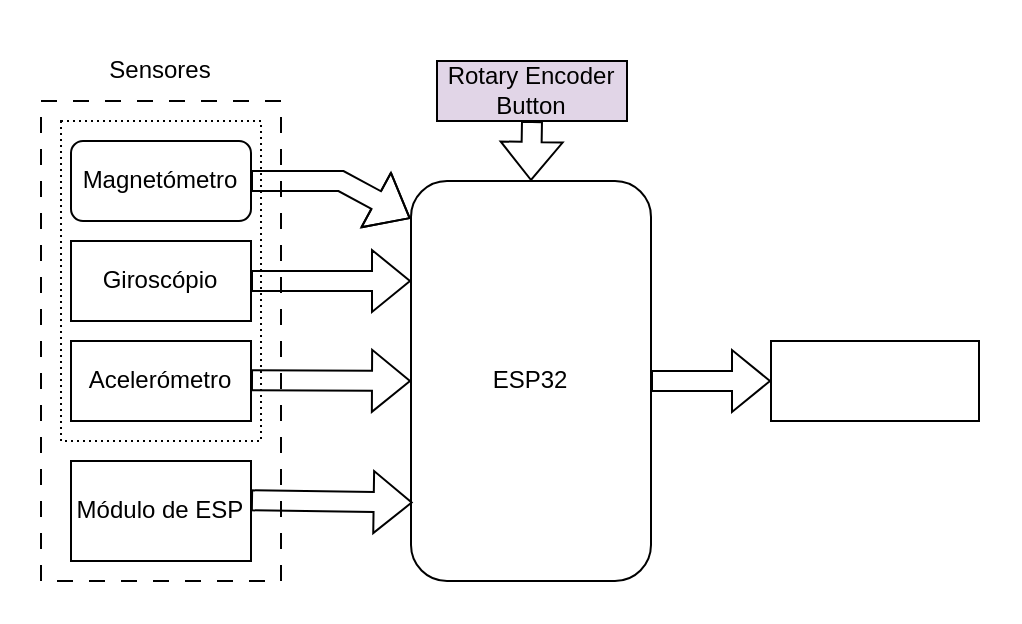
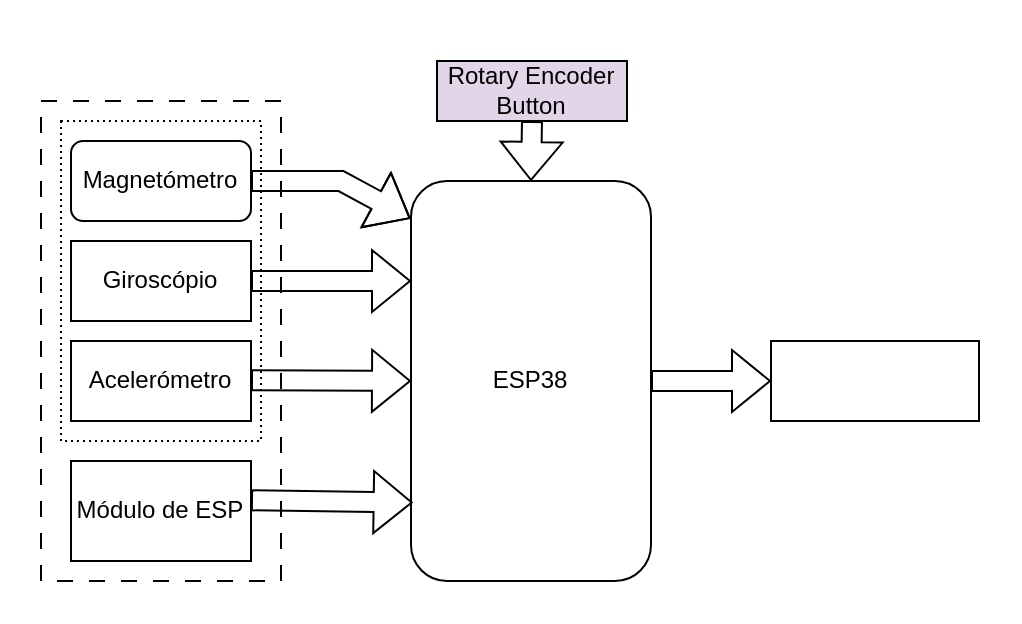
(161, 71) -> none
(531, 381) -> (531, 381)
